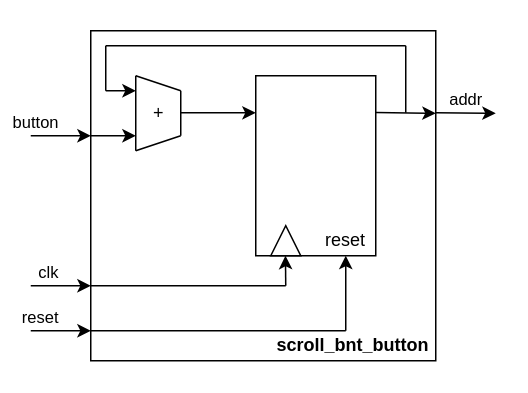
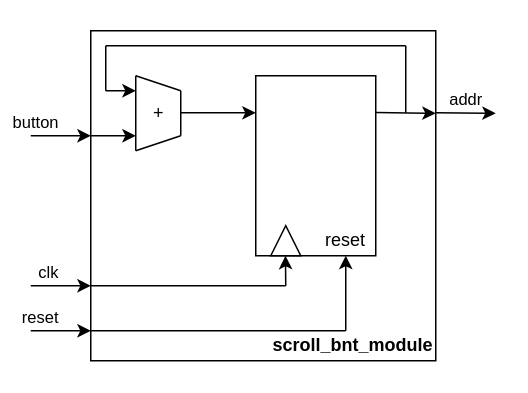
(353, 346) -> (353, 346)
